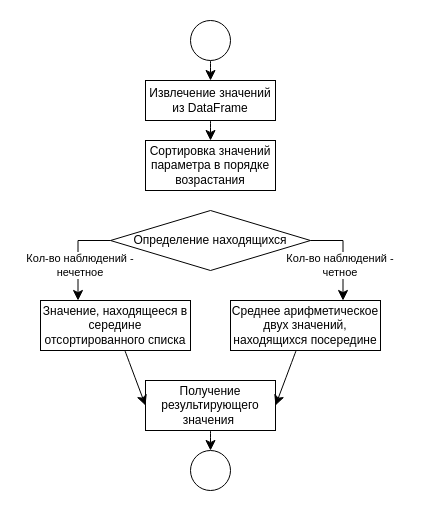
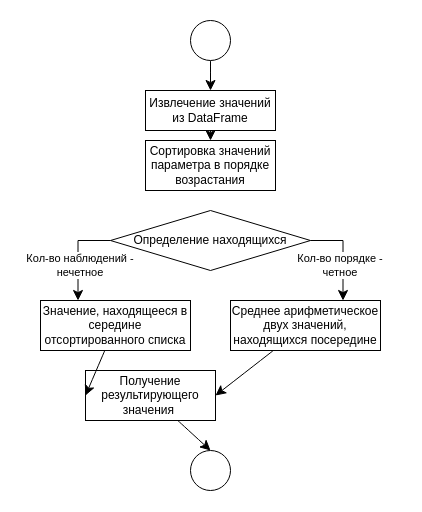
(211, 101) -> (211, 111)
(341, 266) -> (341, 266)
(211, 406) -> (151, 396)
